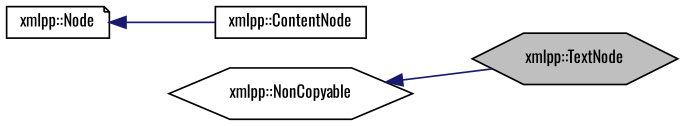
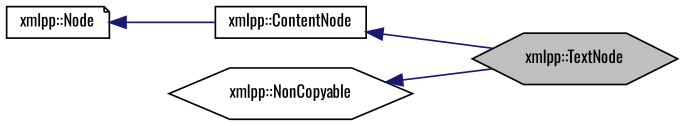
none -> (438, 41)
